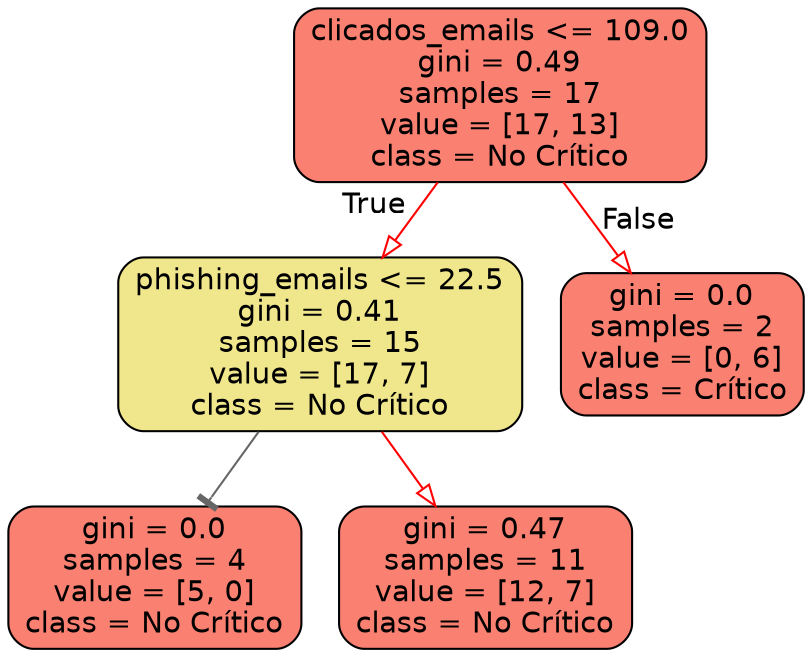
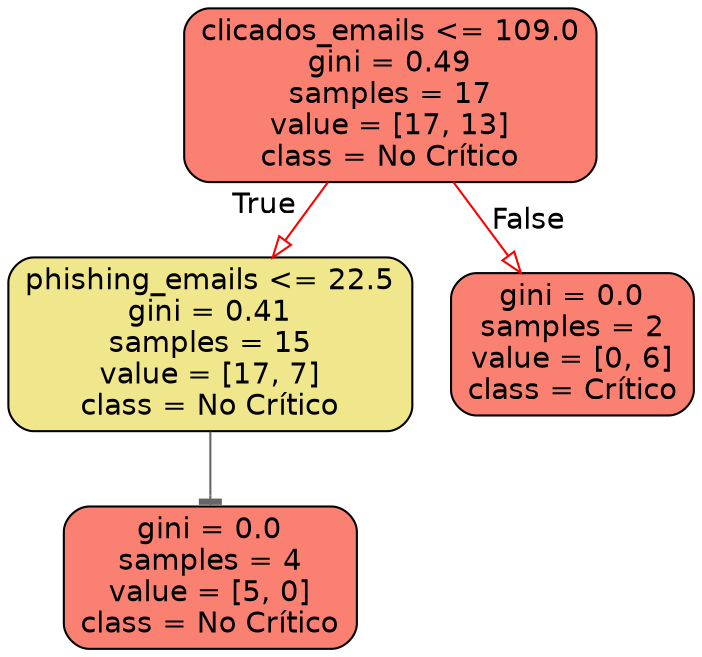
(486, 578) -> none
